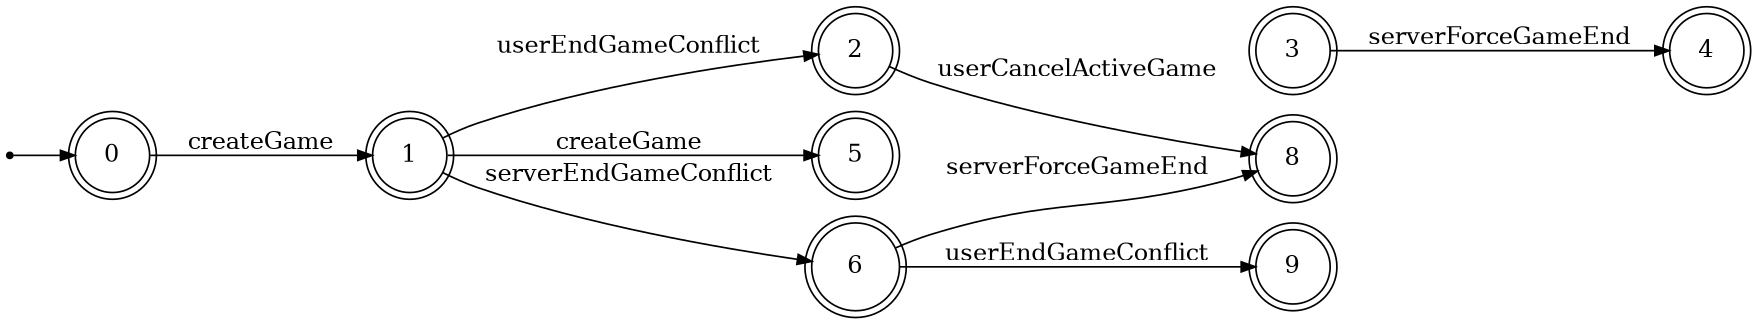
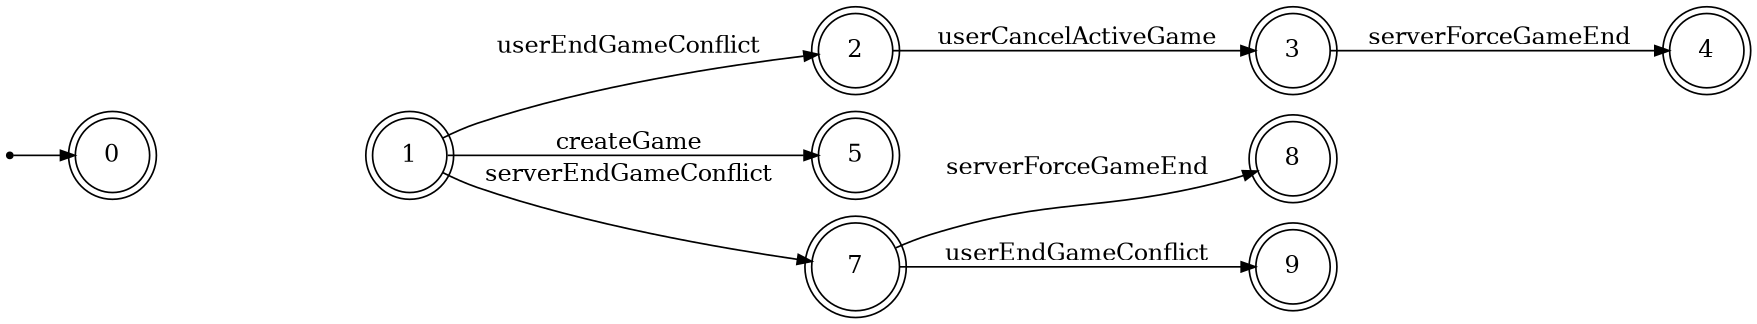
(1063, 118) -> (1067, 51)
(254, 155) -> none
(856, 267) -> (856, 267)
